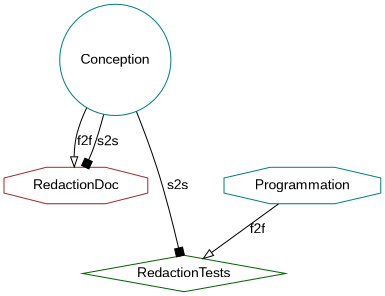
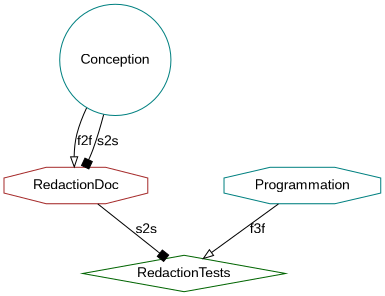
(160, 178) -> (128, 228)
(258, 230) -> (258, 230)
